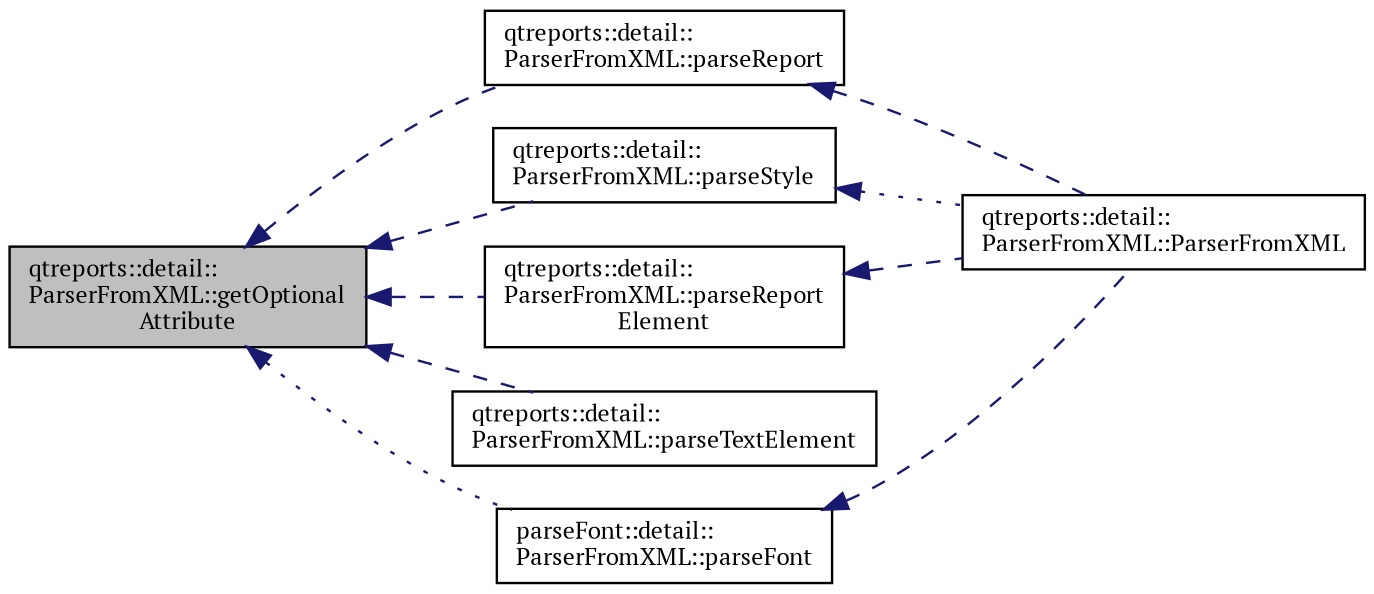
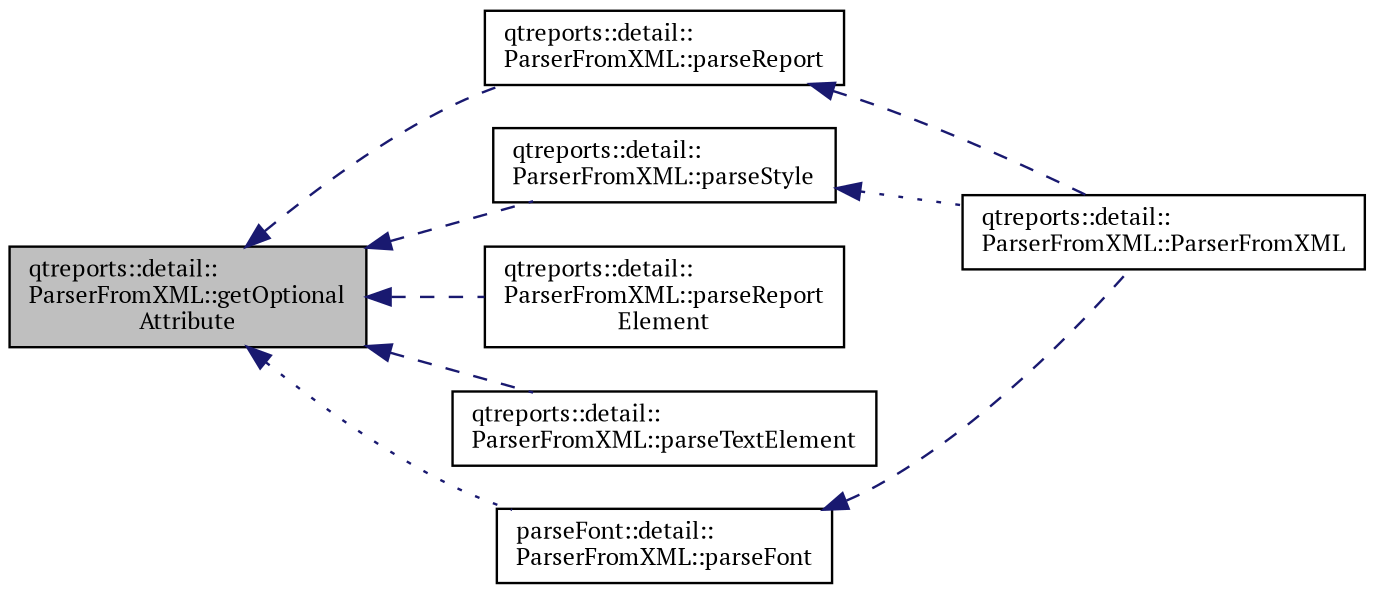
(916, 264) -> none
